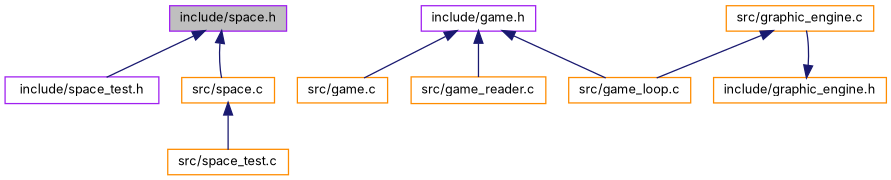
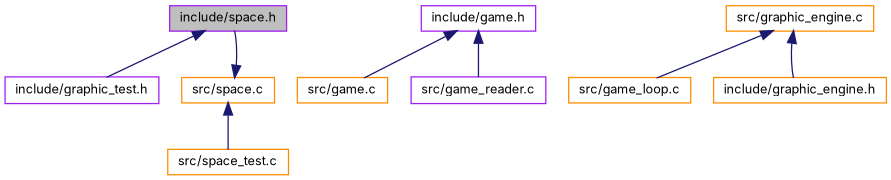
(808, 48) -> (792, 61)
(560, 57) -> none
(220, 61) -> (237, 48)
(82, 90) -> (82, 90)
(478, 90) -> (478, 90)
